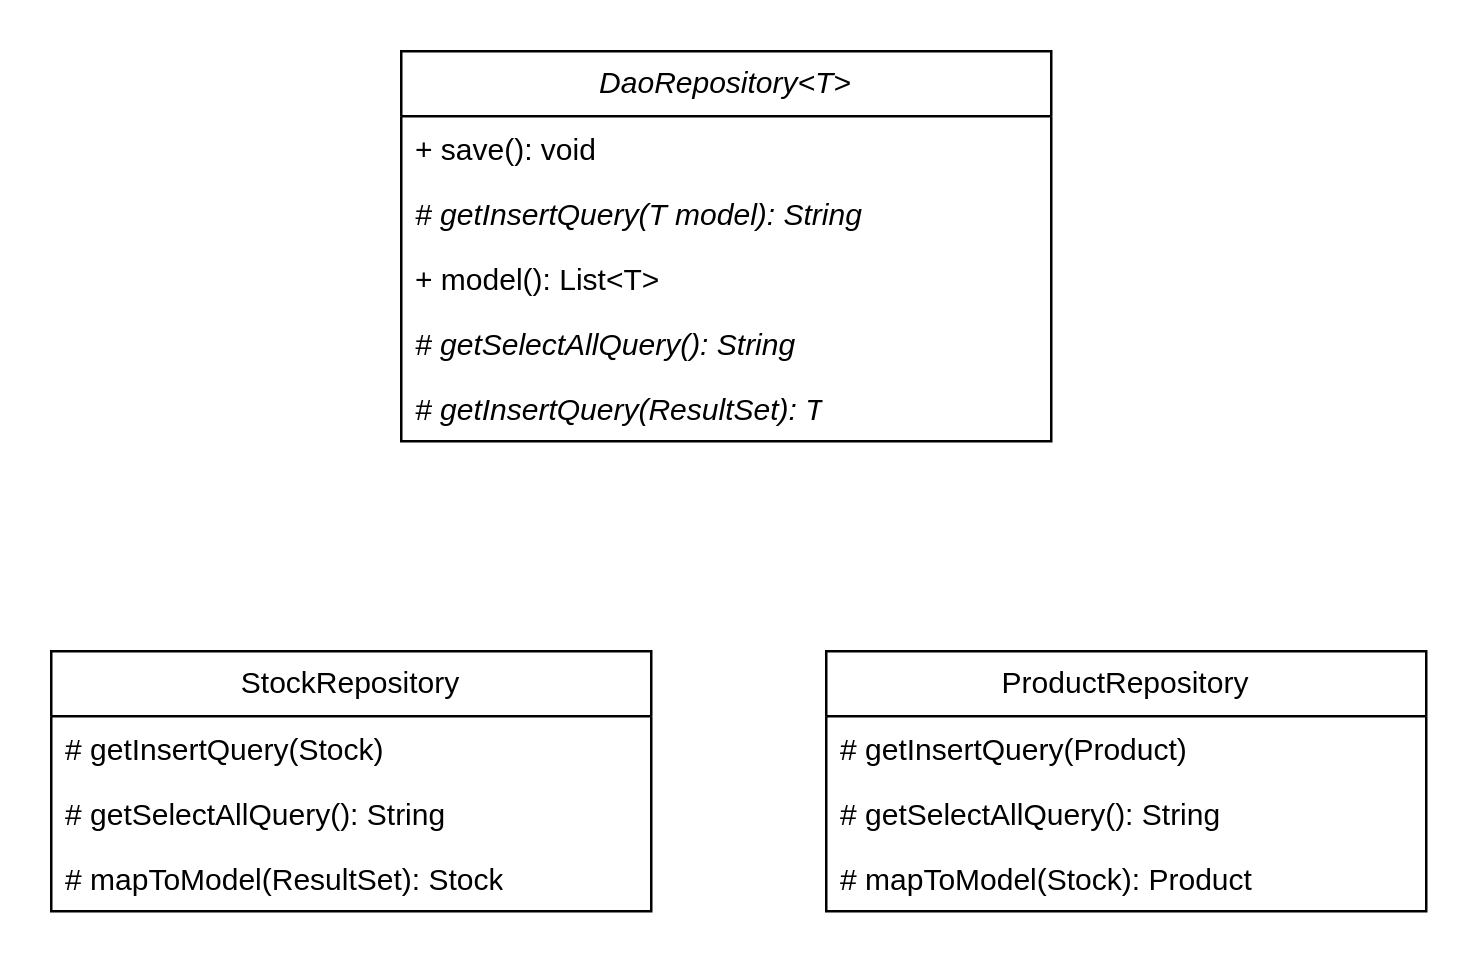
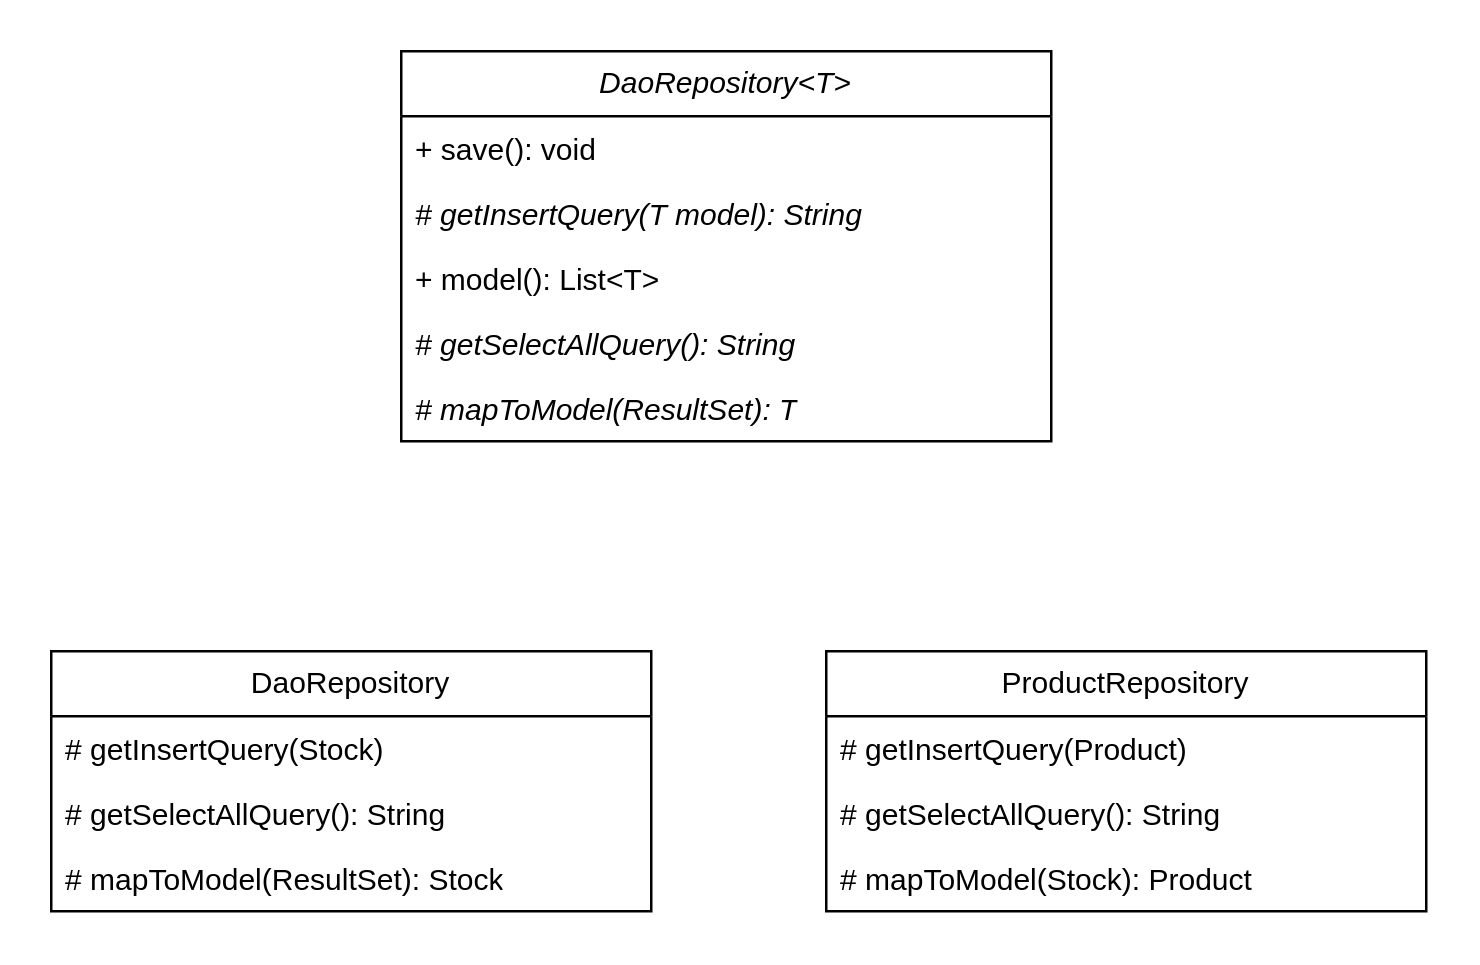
(653, 412) -> (615, 412)
(351, 684) -> (351, 684)
